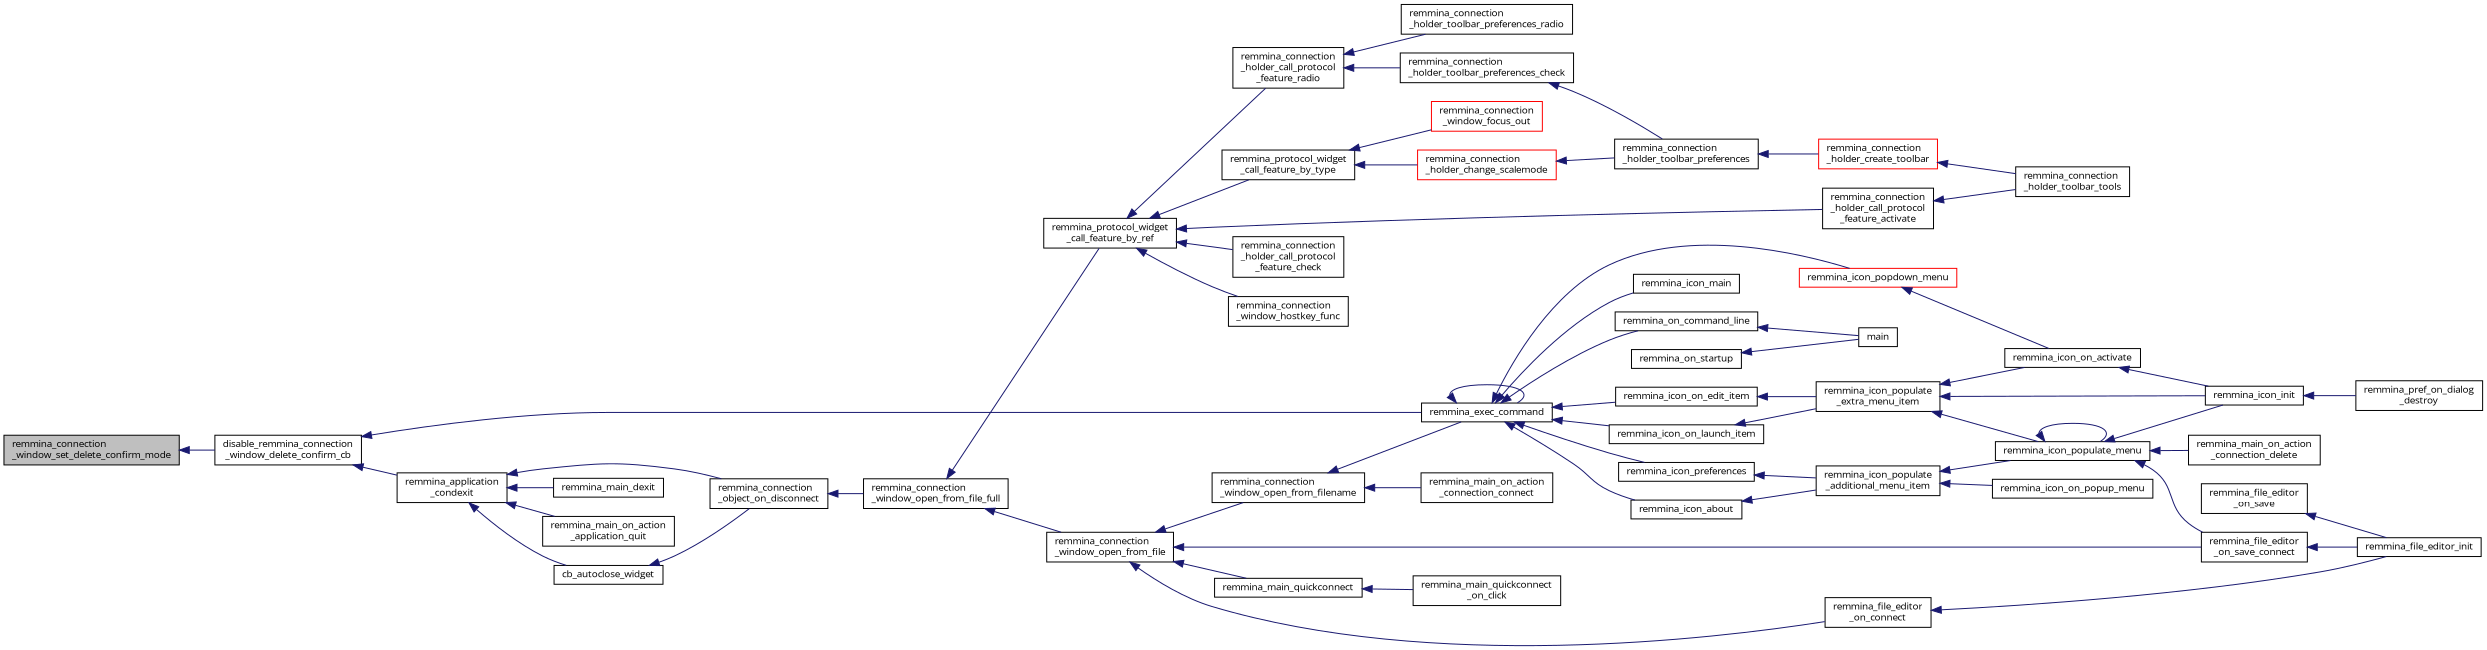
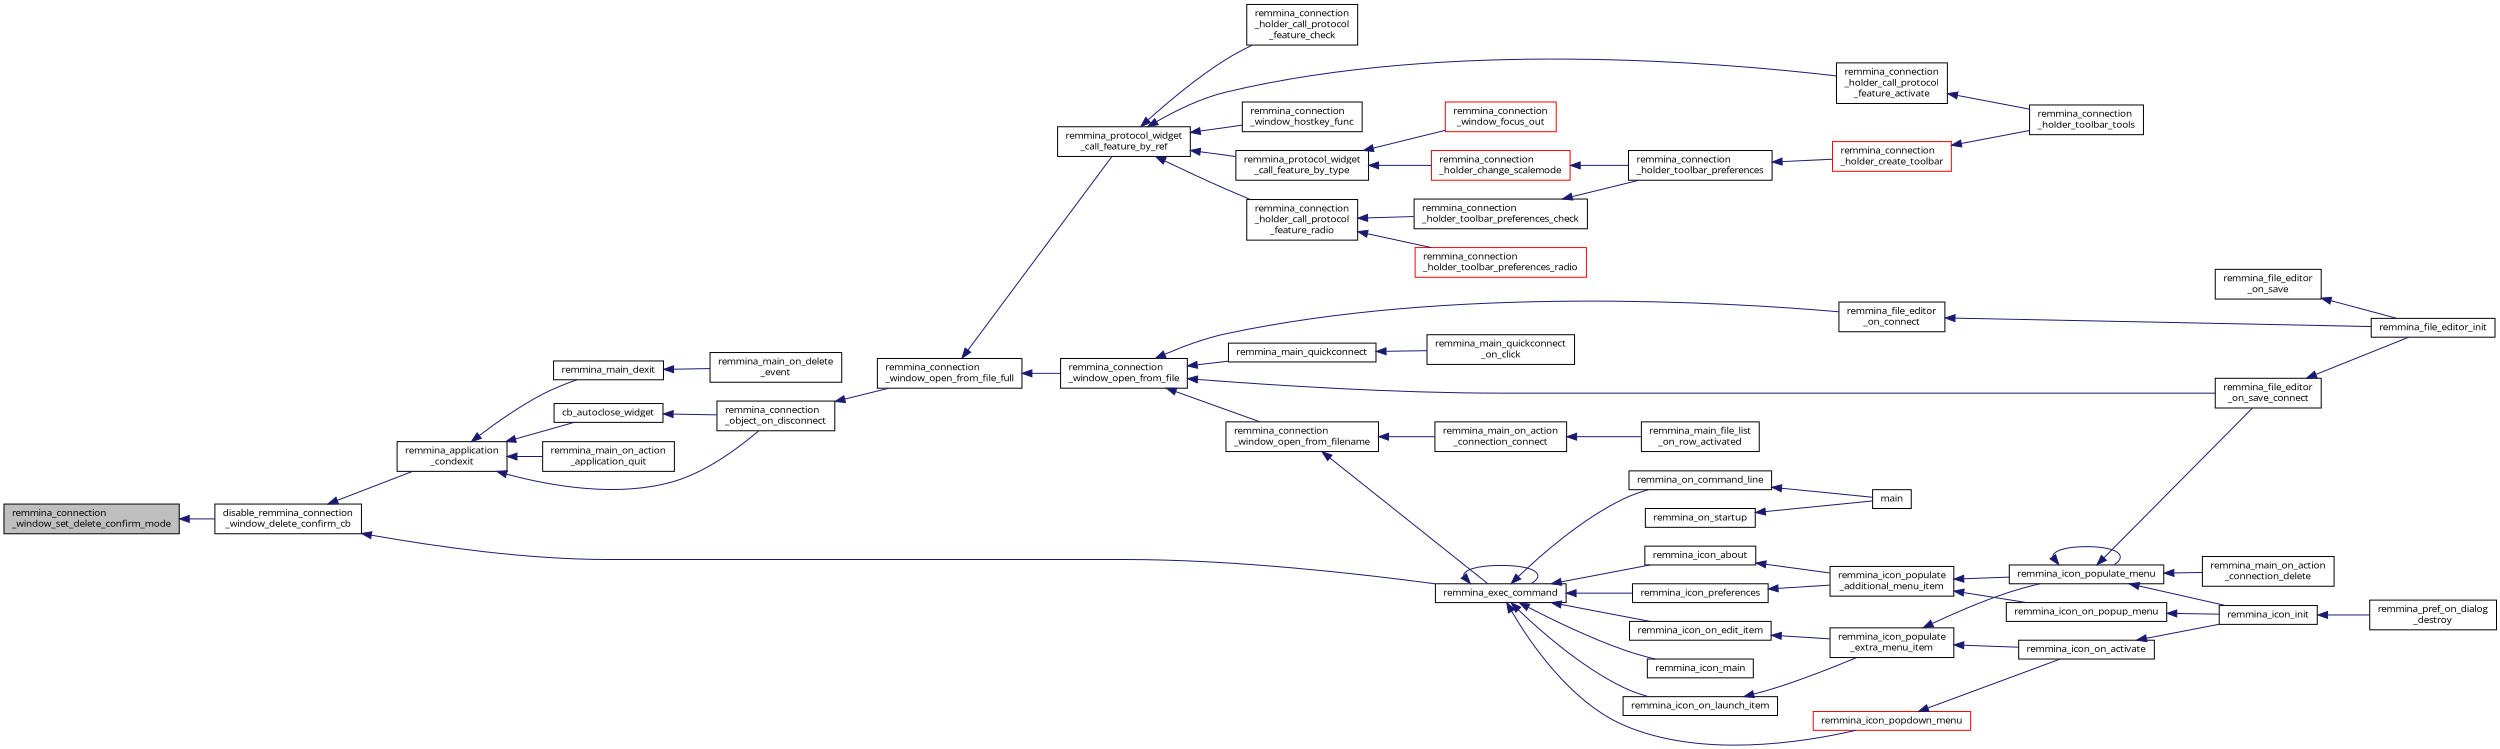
(1487, 19) -> (1501, 262)
none -> (776, 367)
(2078, 396) -> (2198, 614)
none -> (1700, 437)
